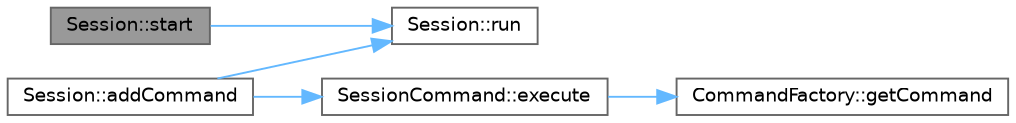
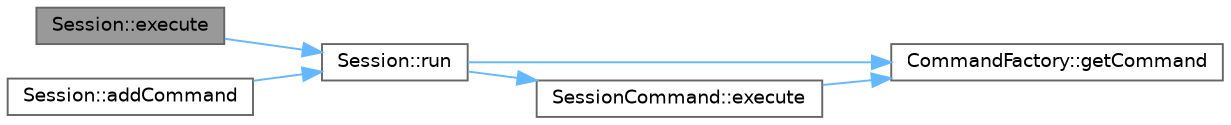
(130, 26) -> (130, 26)
none -> (670, 62)
(278, 97) -> (493, 75)
